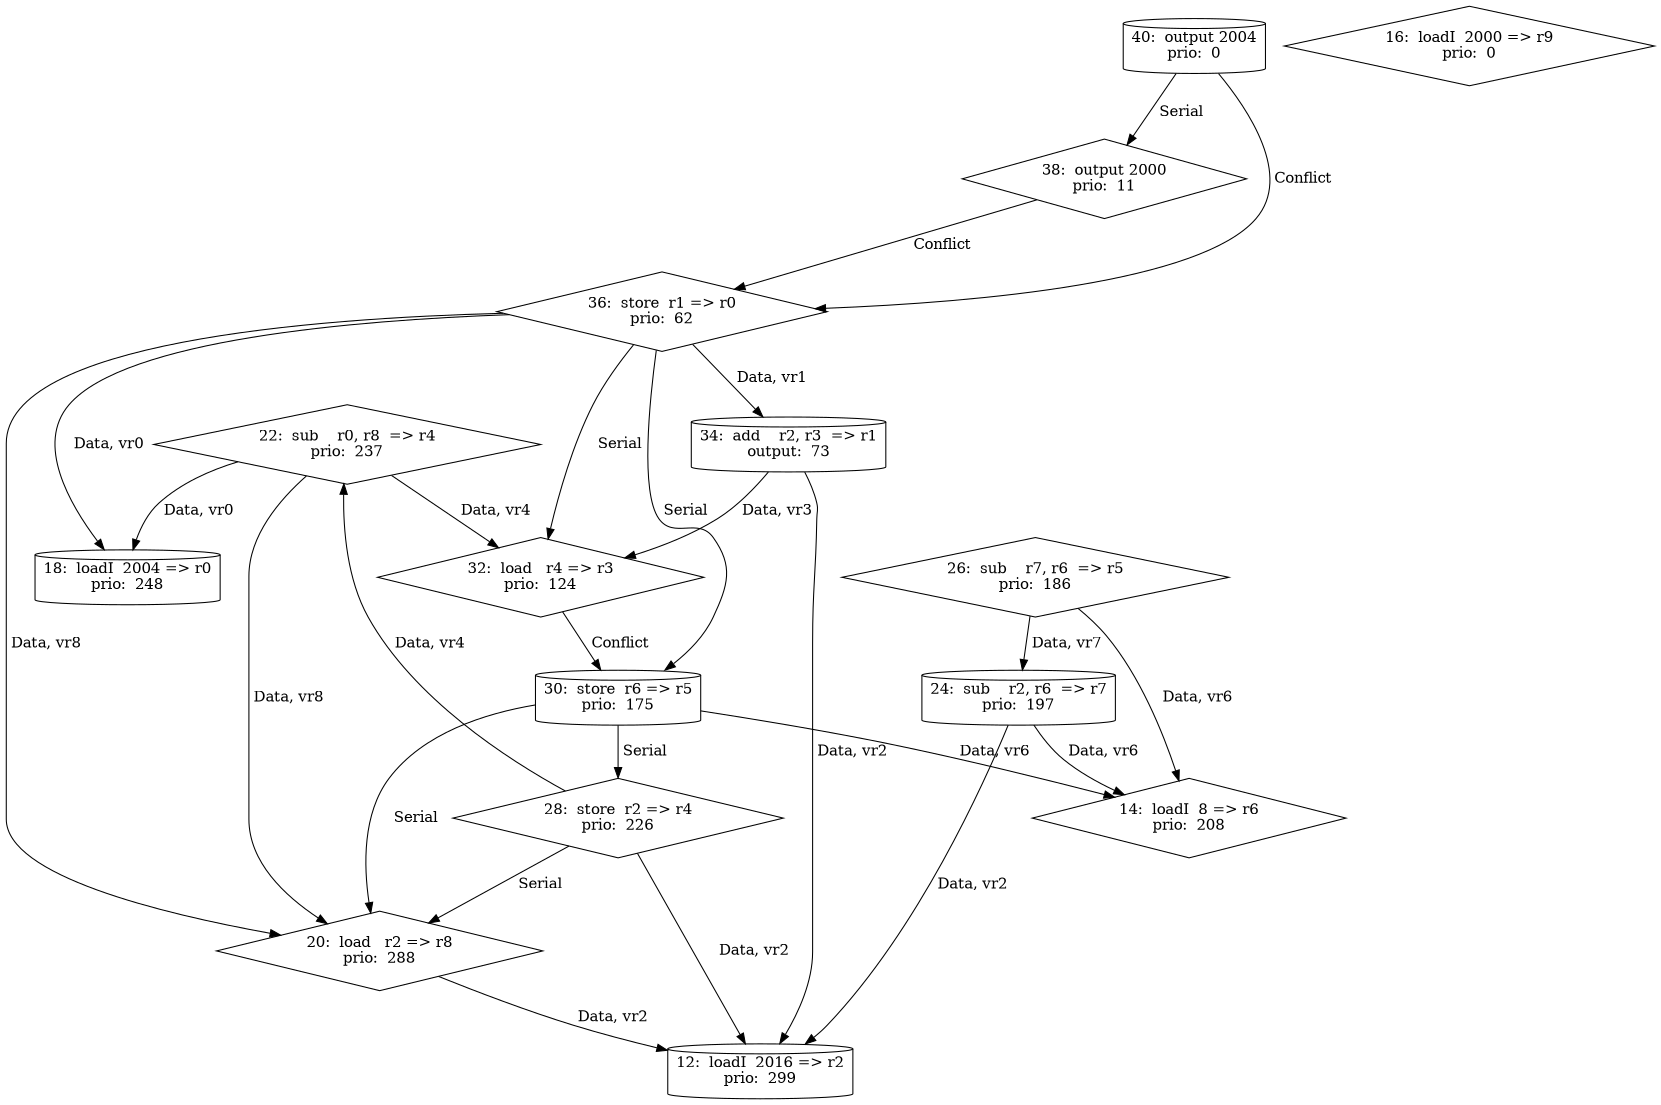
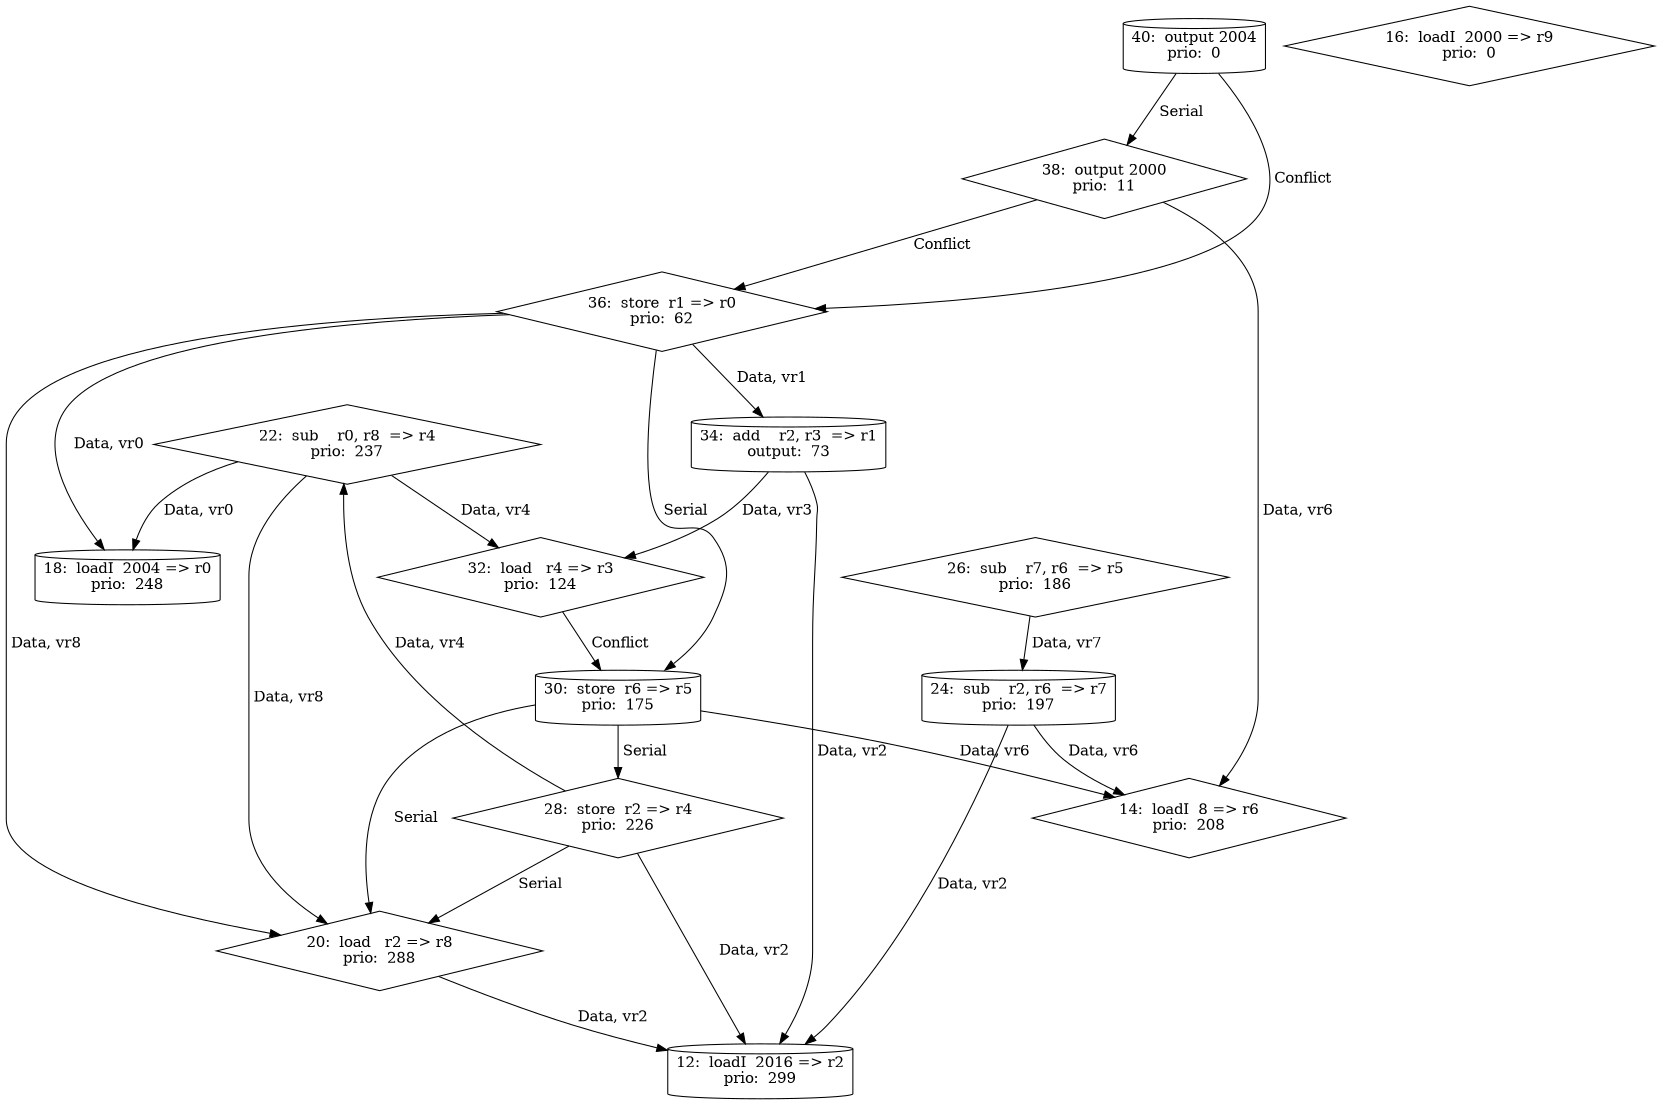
(581, 432) -> none
(1138, 683) -> (1258, 472)
